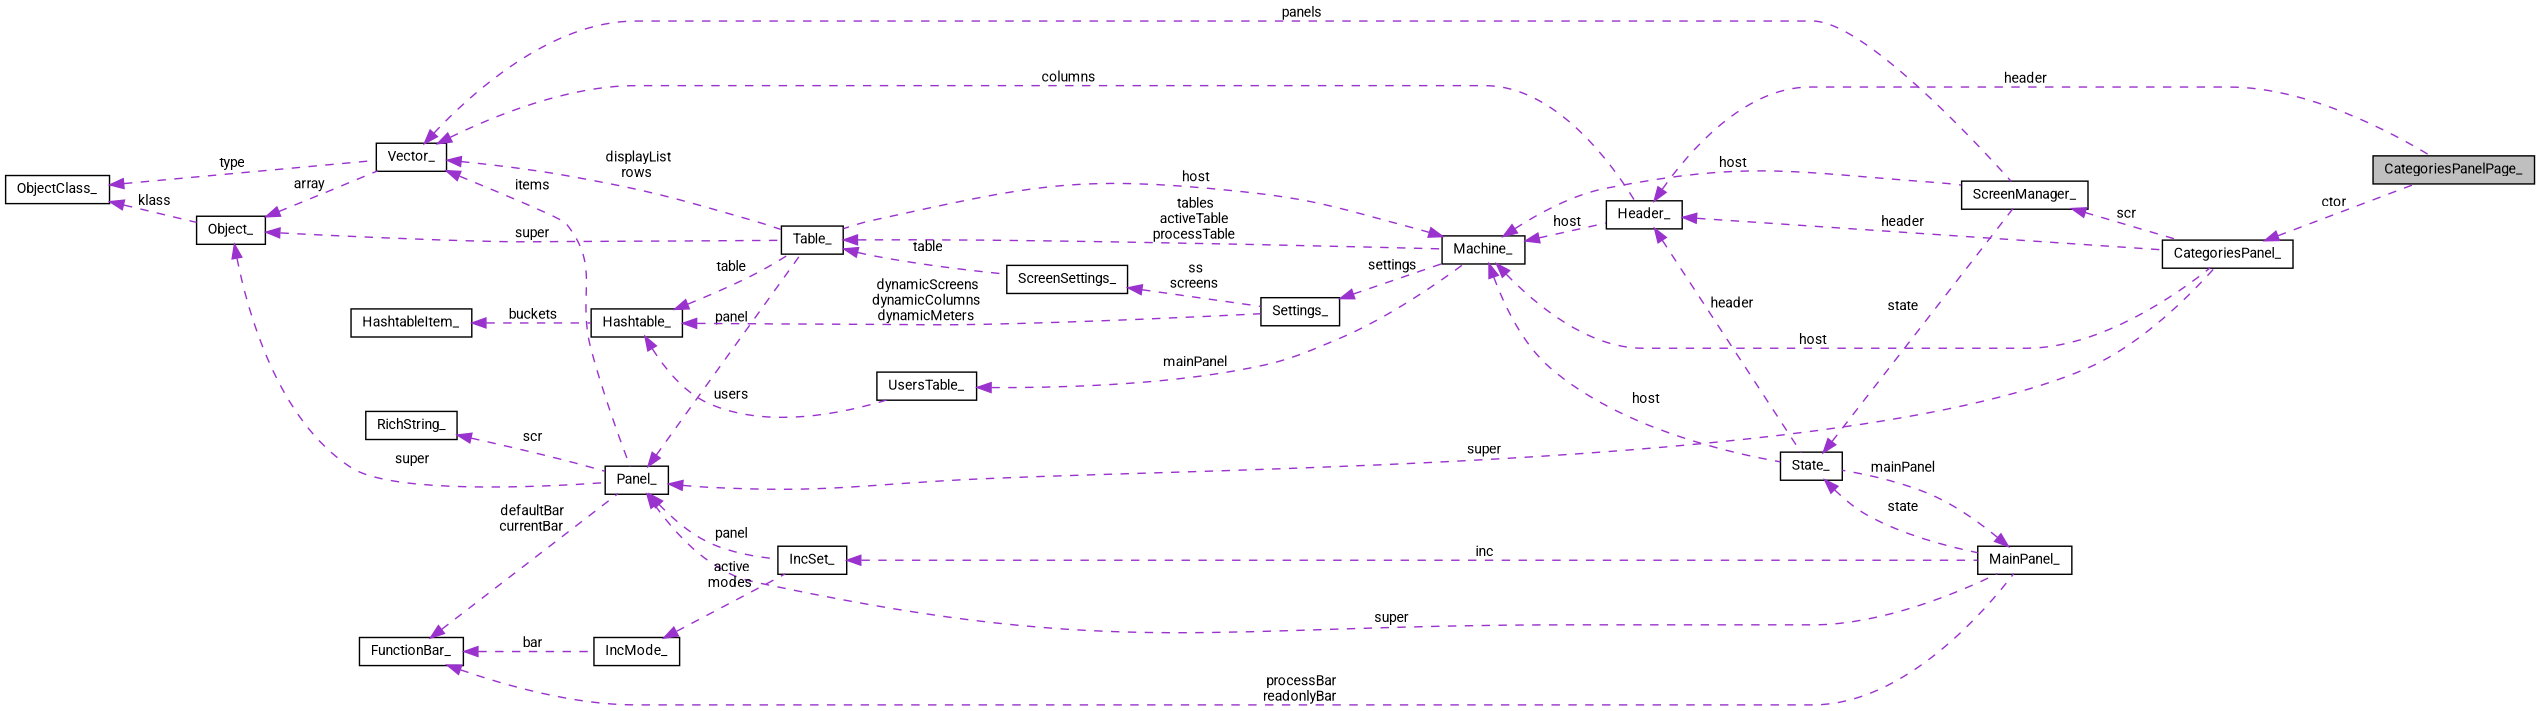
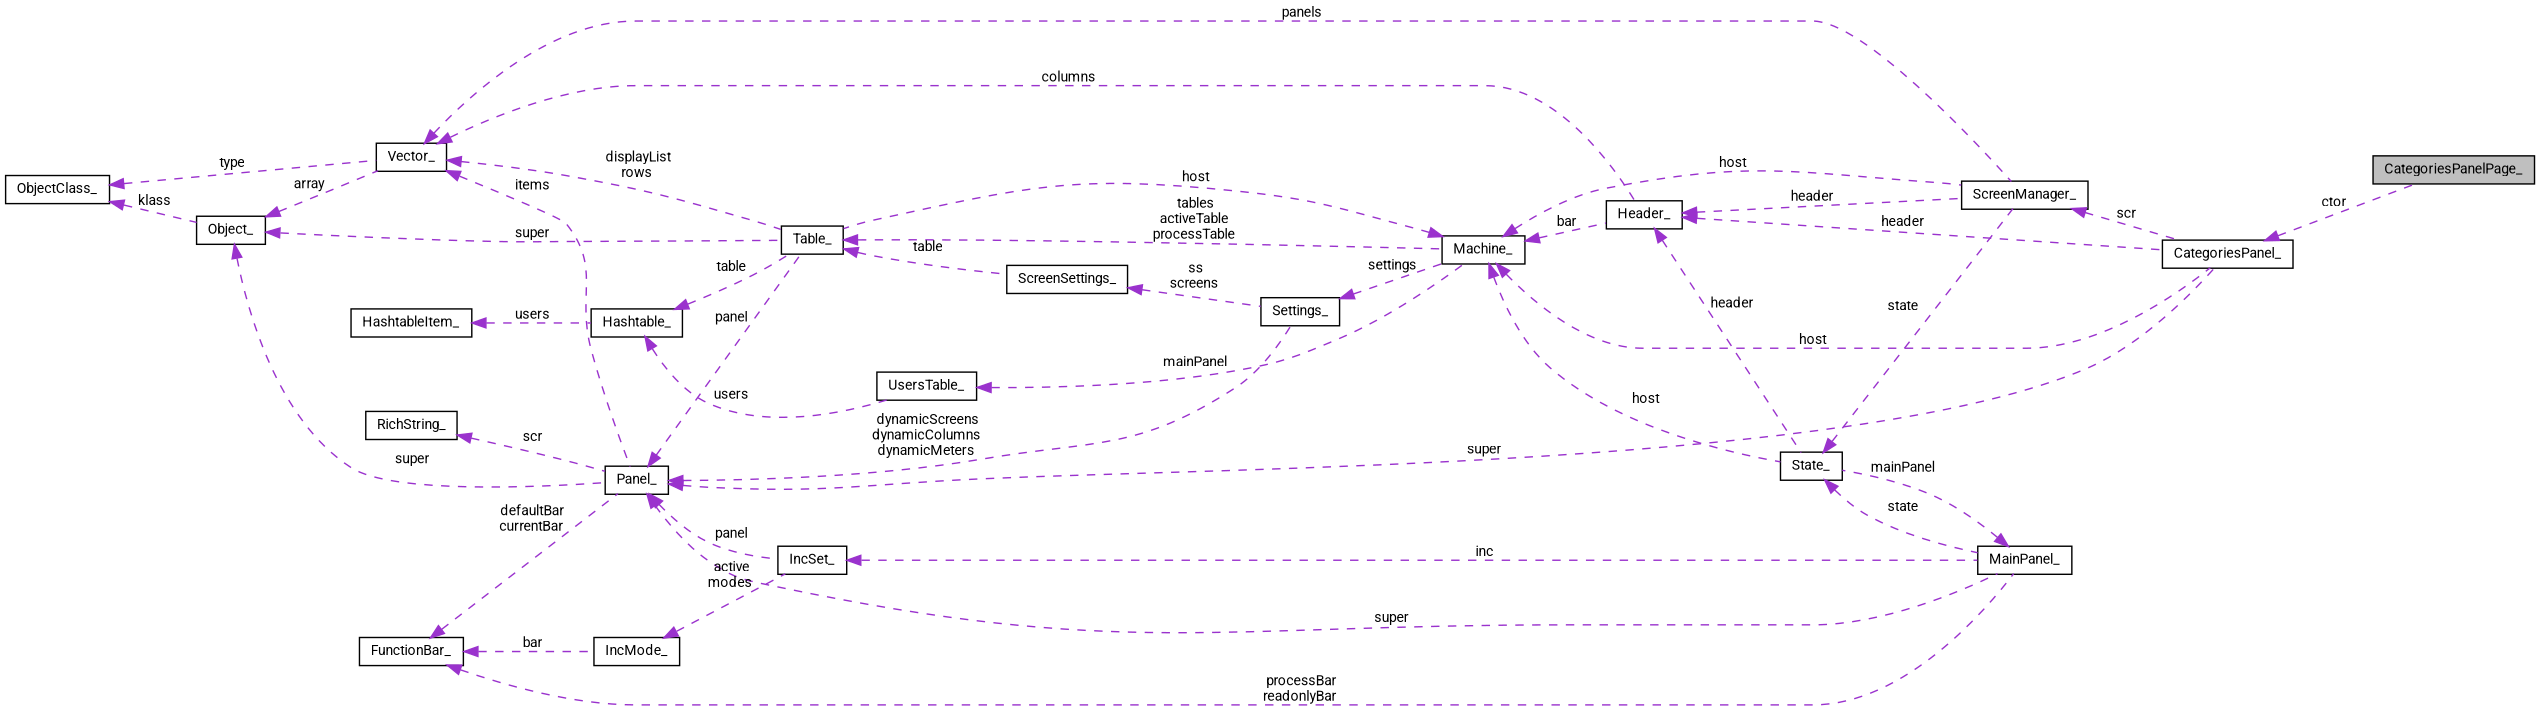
(2034, 87) -> (1829, 205)
(1566, 223) -> (1566, 223)
(531, 315) -> (531, 315)
(979, 324) -> (1007, 455)
